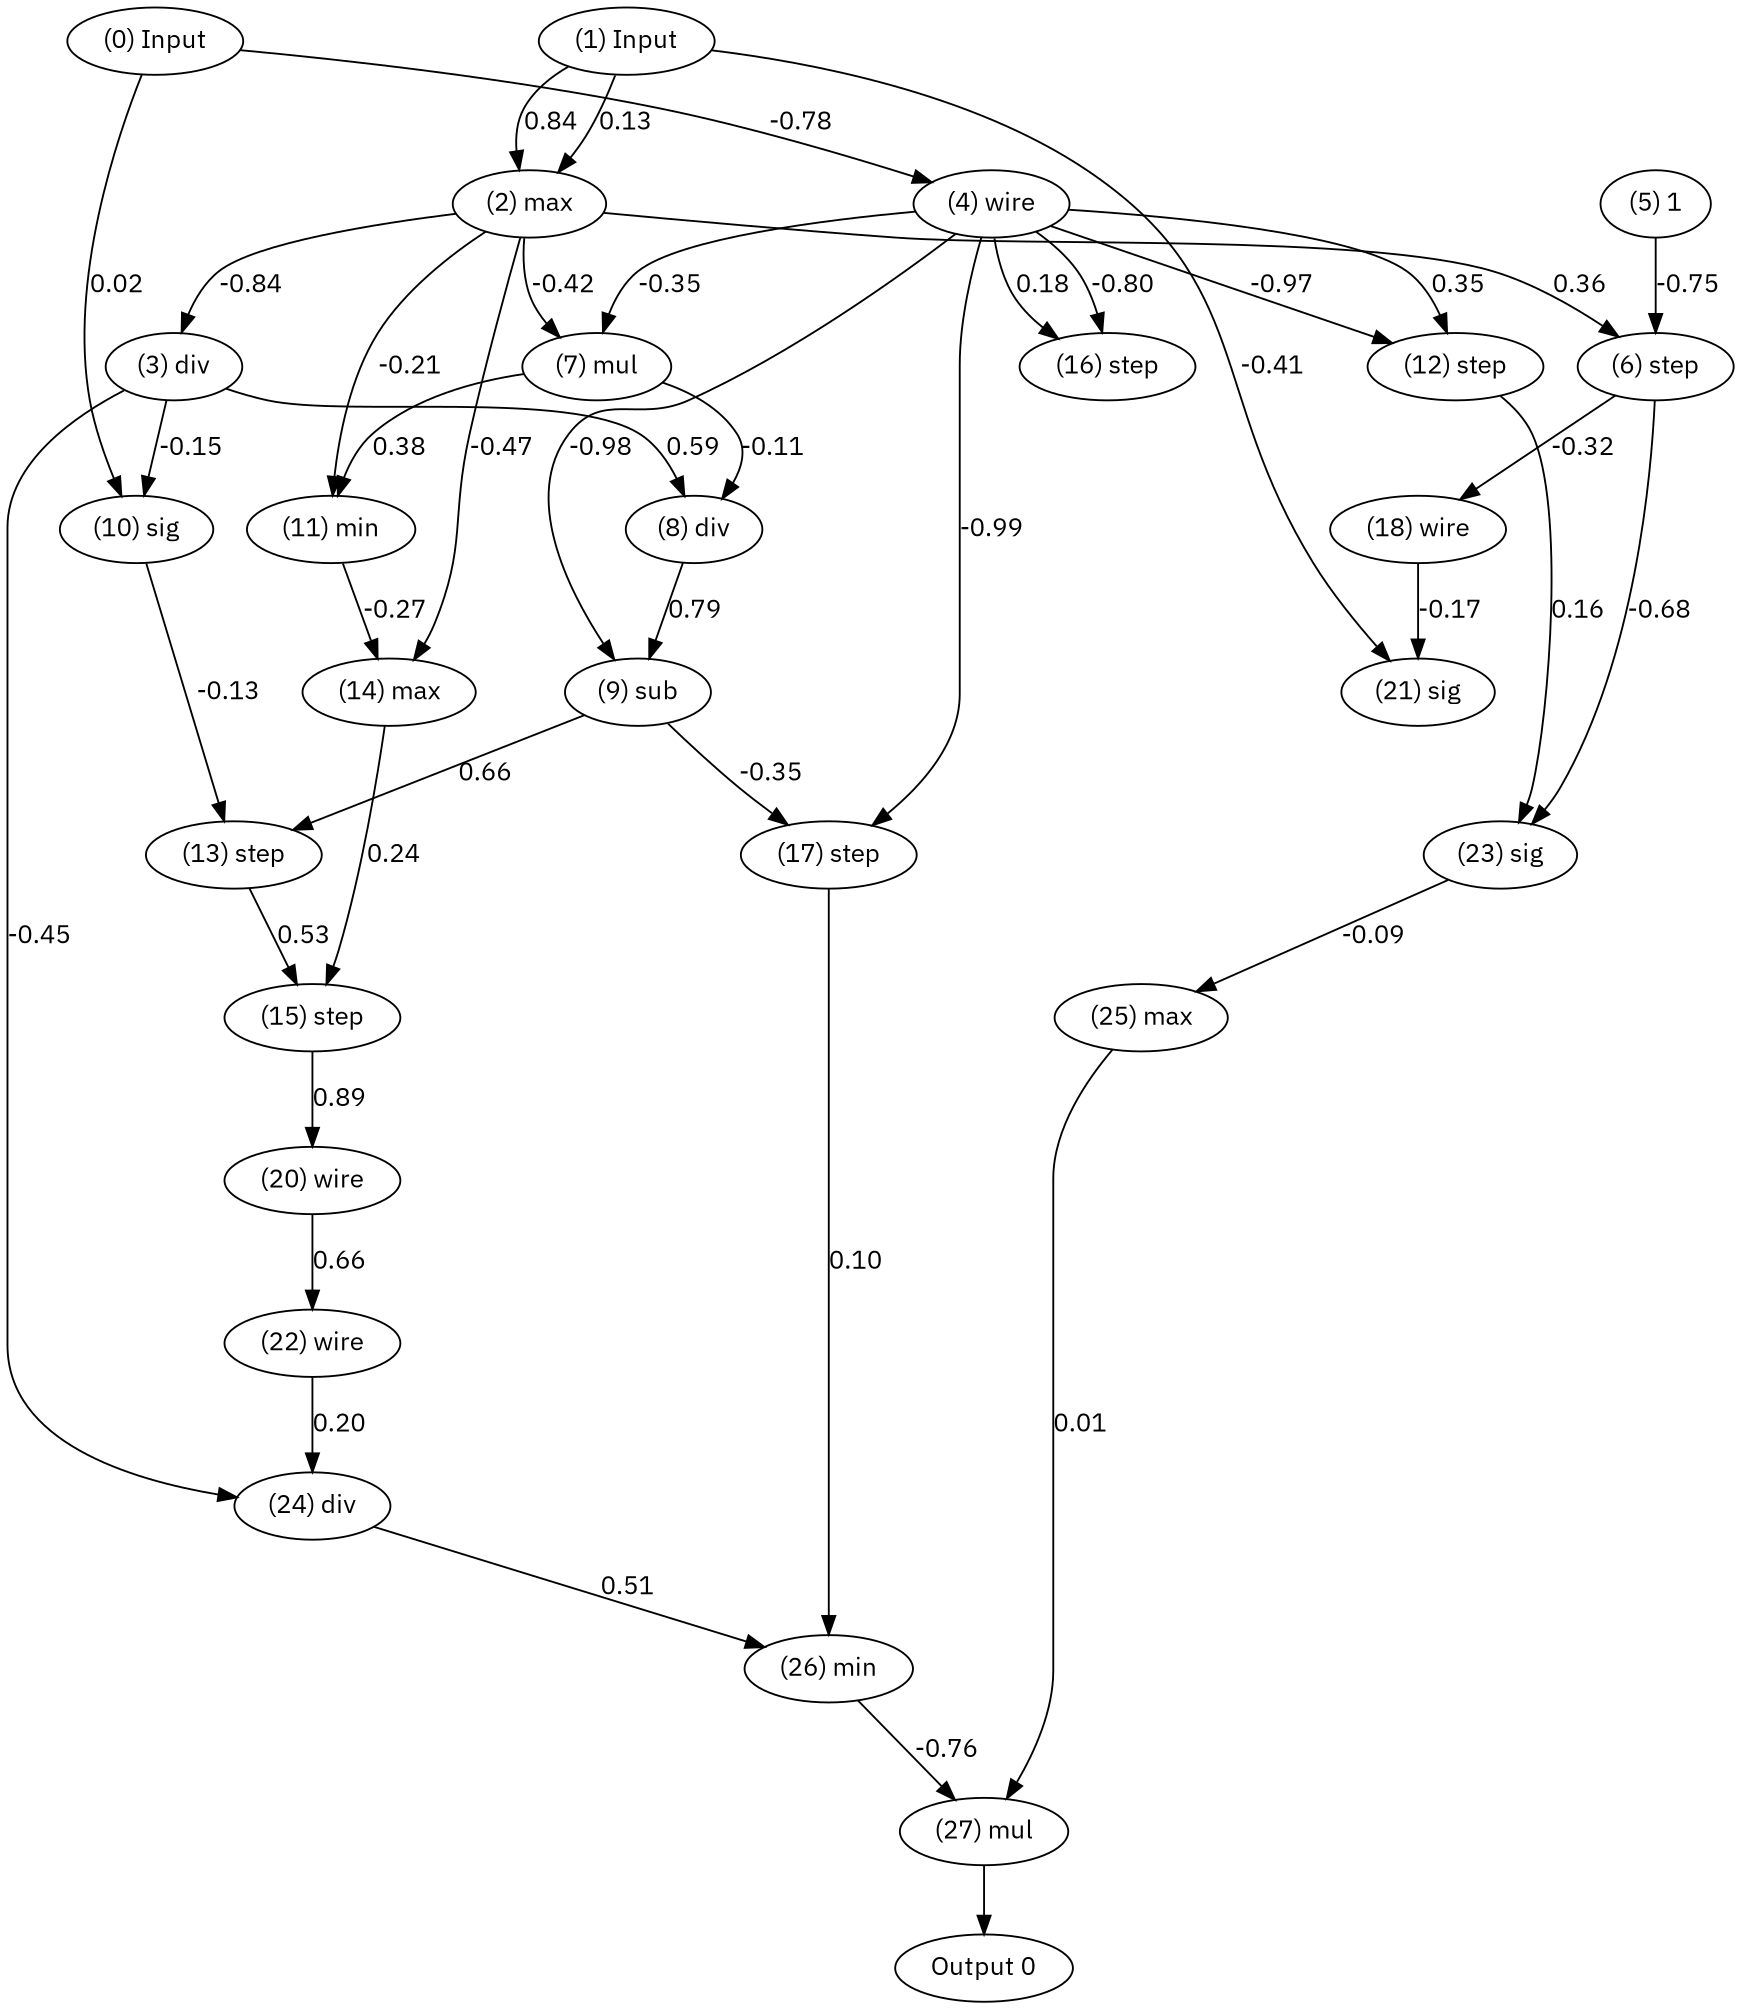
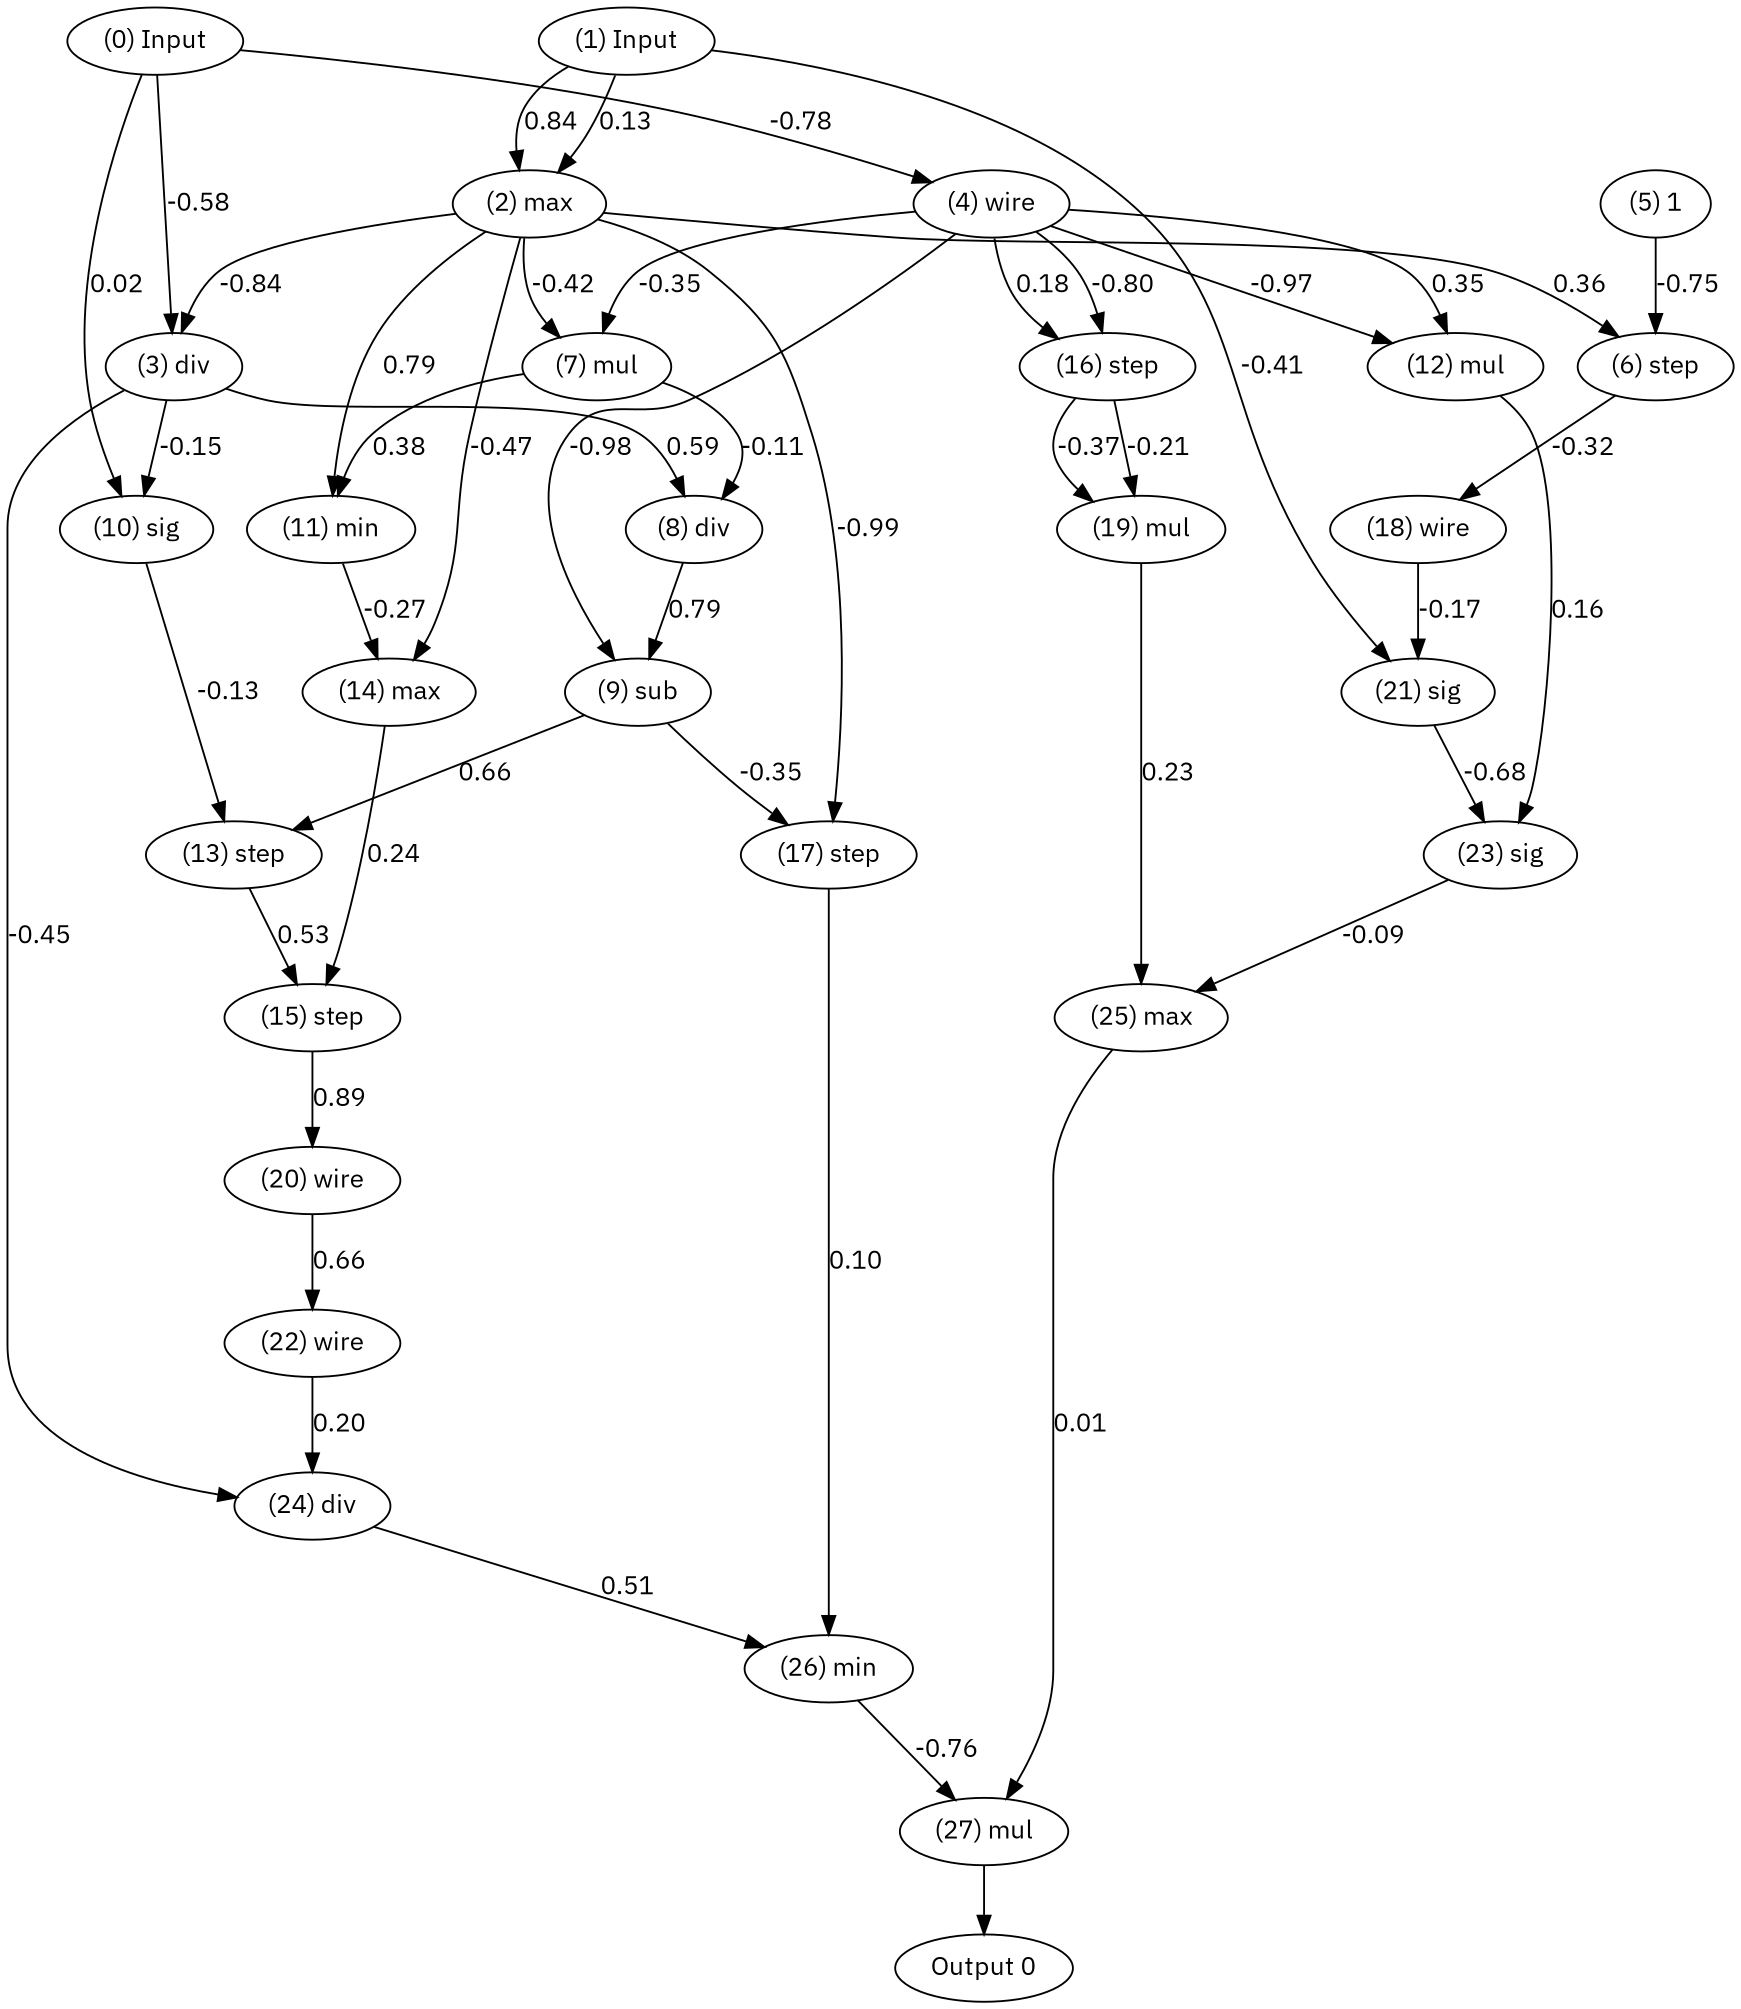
none -> (164, 194)
(410, 367) -> (410, 367)
(1456, 367) -> (1456, 367)
none -> (1141, 529)
(960, 537) -> (818, 459)
(1626, 613) -> (1455, 765)
